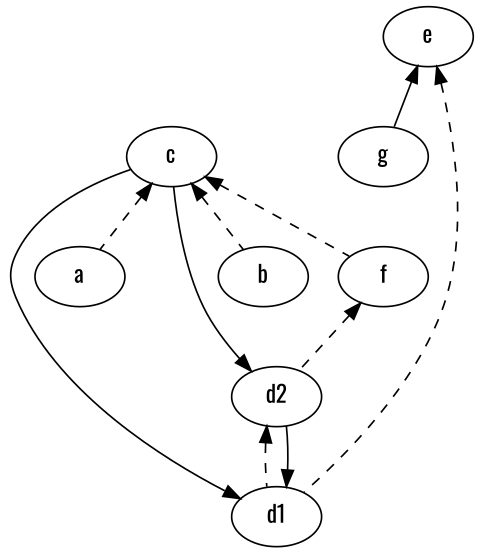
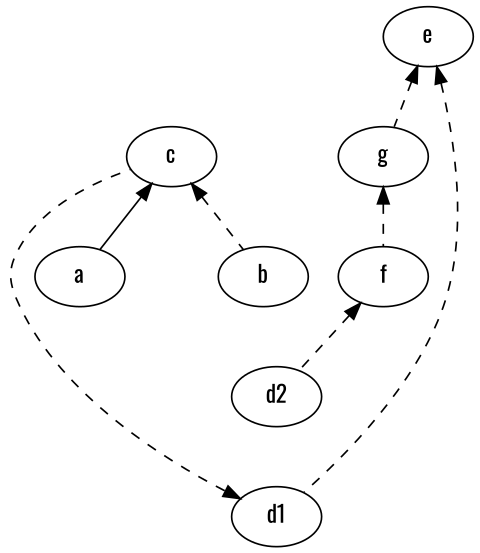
(403, 104) -> (403, 104)
(285, 221) -> (383, 225)
(121, 223) -> (121, 223)
(192, 279) -> none
(40, 341) -> (40, 341)
(288, 448) -> none
(265, 465) -> none
